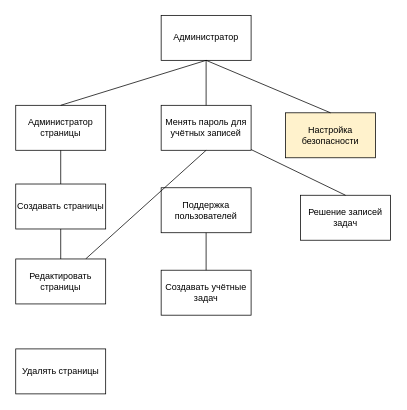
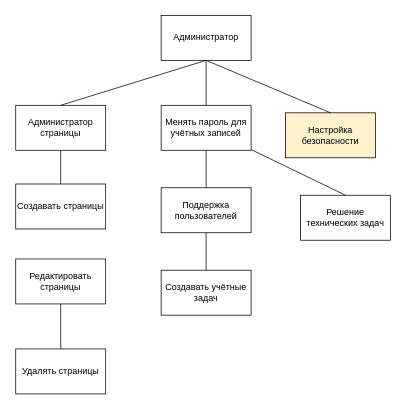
(146, 205) -> (206, 169)
(345, 218) -> (345, 218)
(60, 244) -> none
none -> (60, 326)
